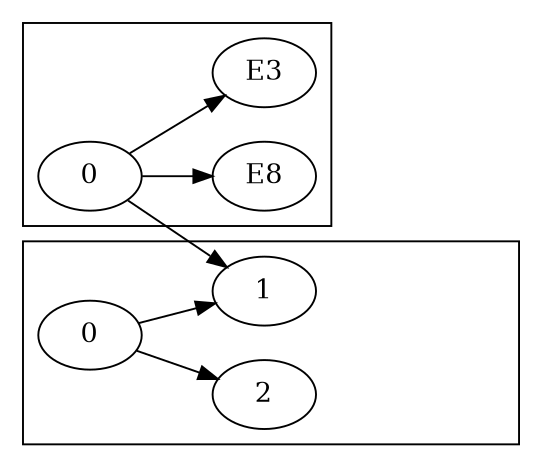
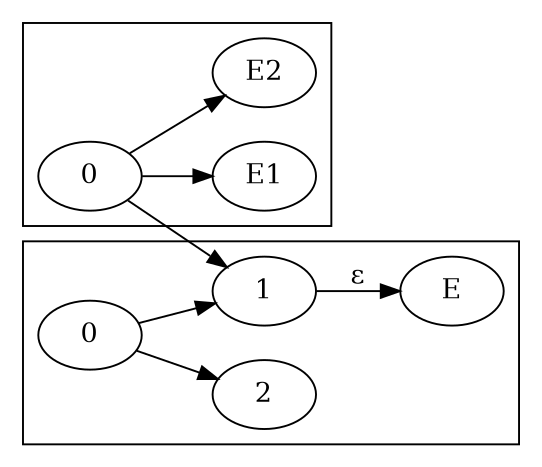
(264, 73) -> (264, 73)
(264, 176) -> (264, 176)
none -> (452, 291)
